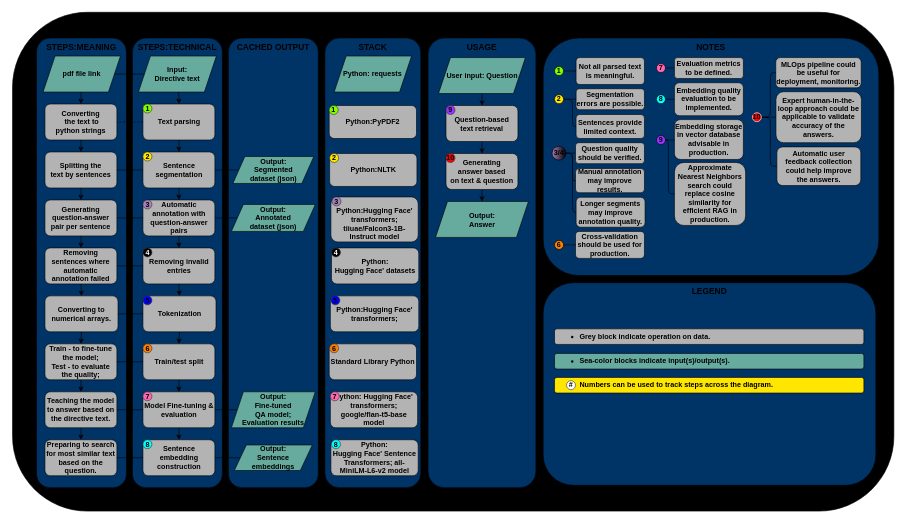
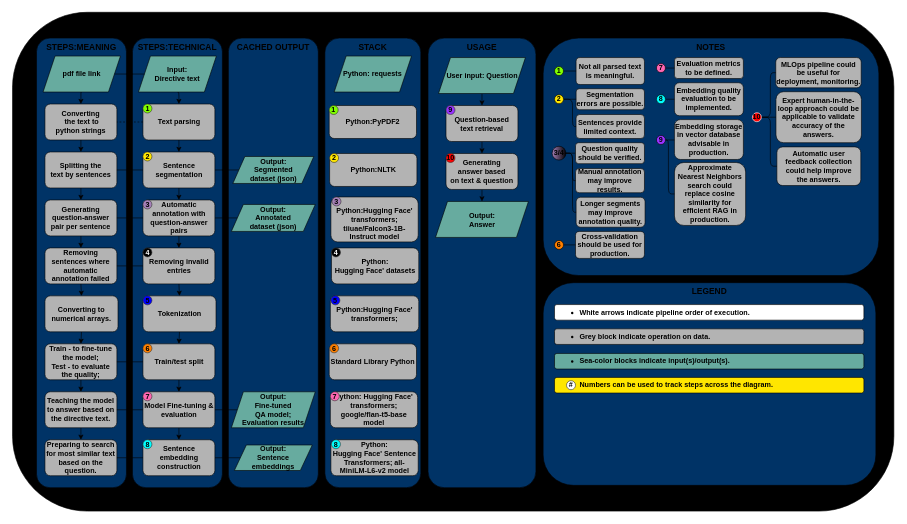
none -> (710, 313)
(131, 314) -> none
